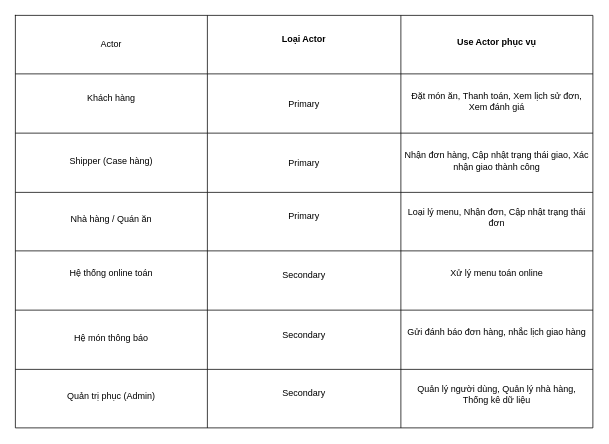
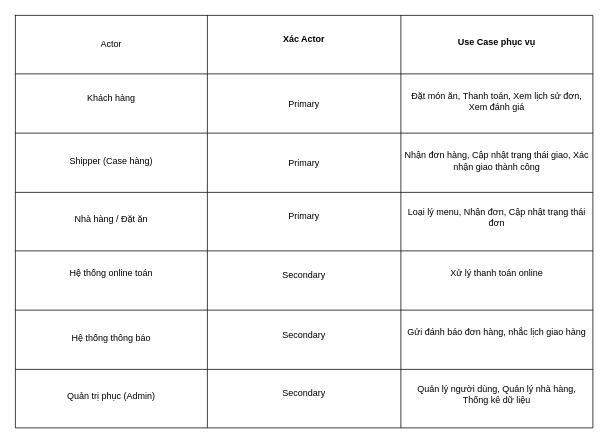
(304, 45) -> (304, 45)
(497, 45) -> (497, 45)
(111, 222) -> (111, 222)
(497, 281) -> (497, 281)
(111, 340) -> (111, 340)
